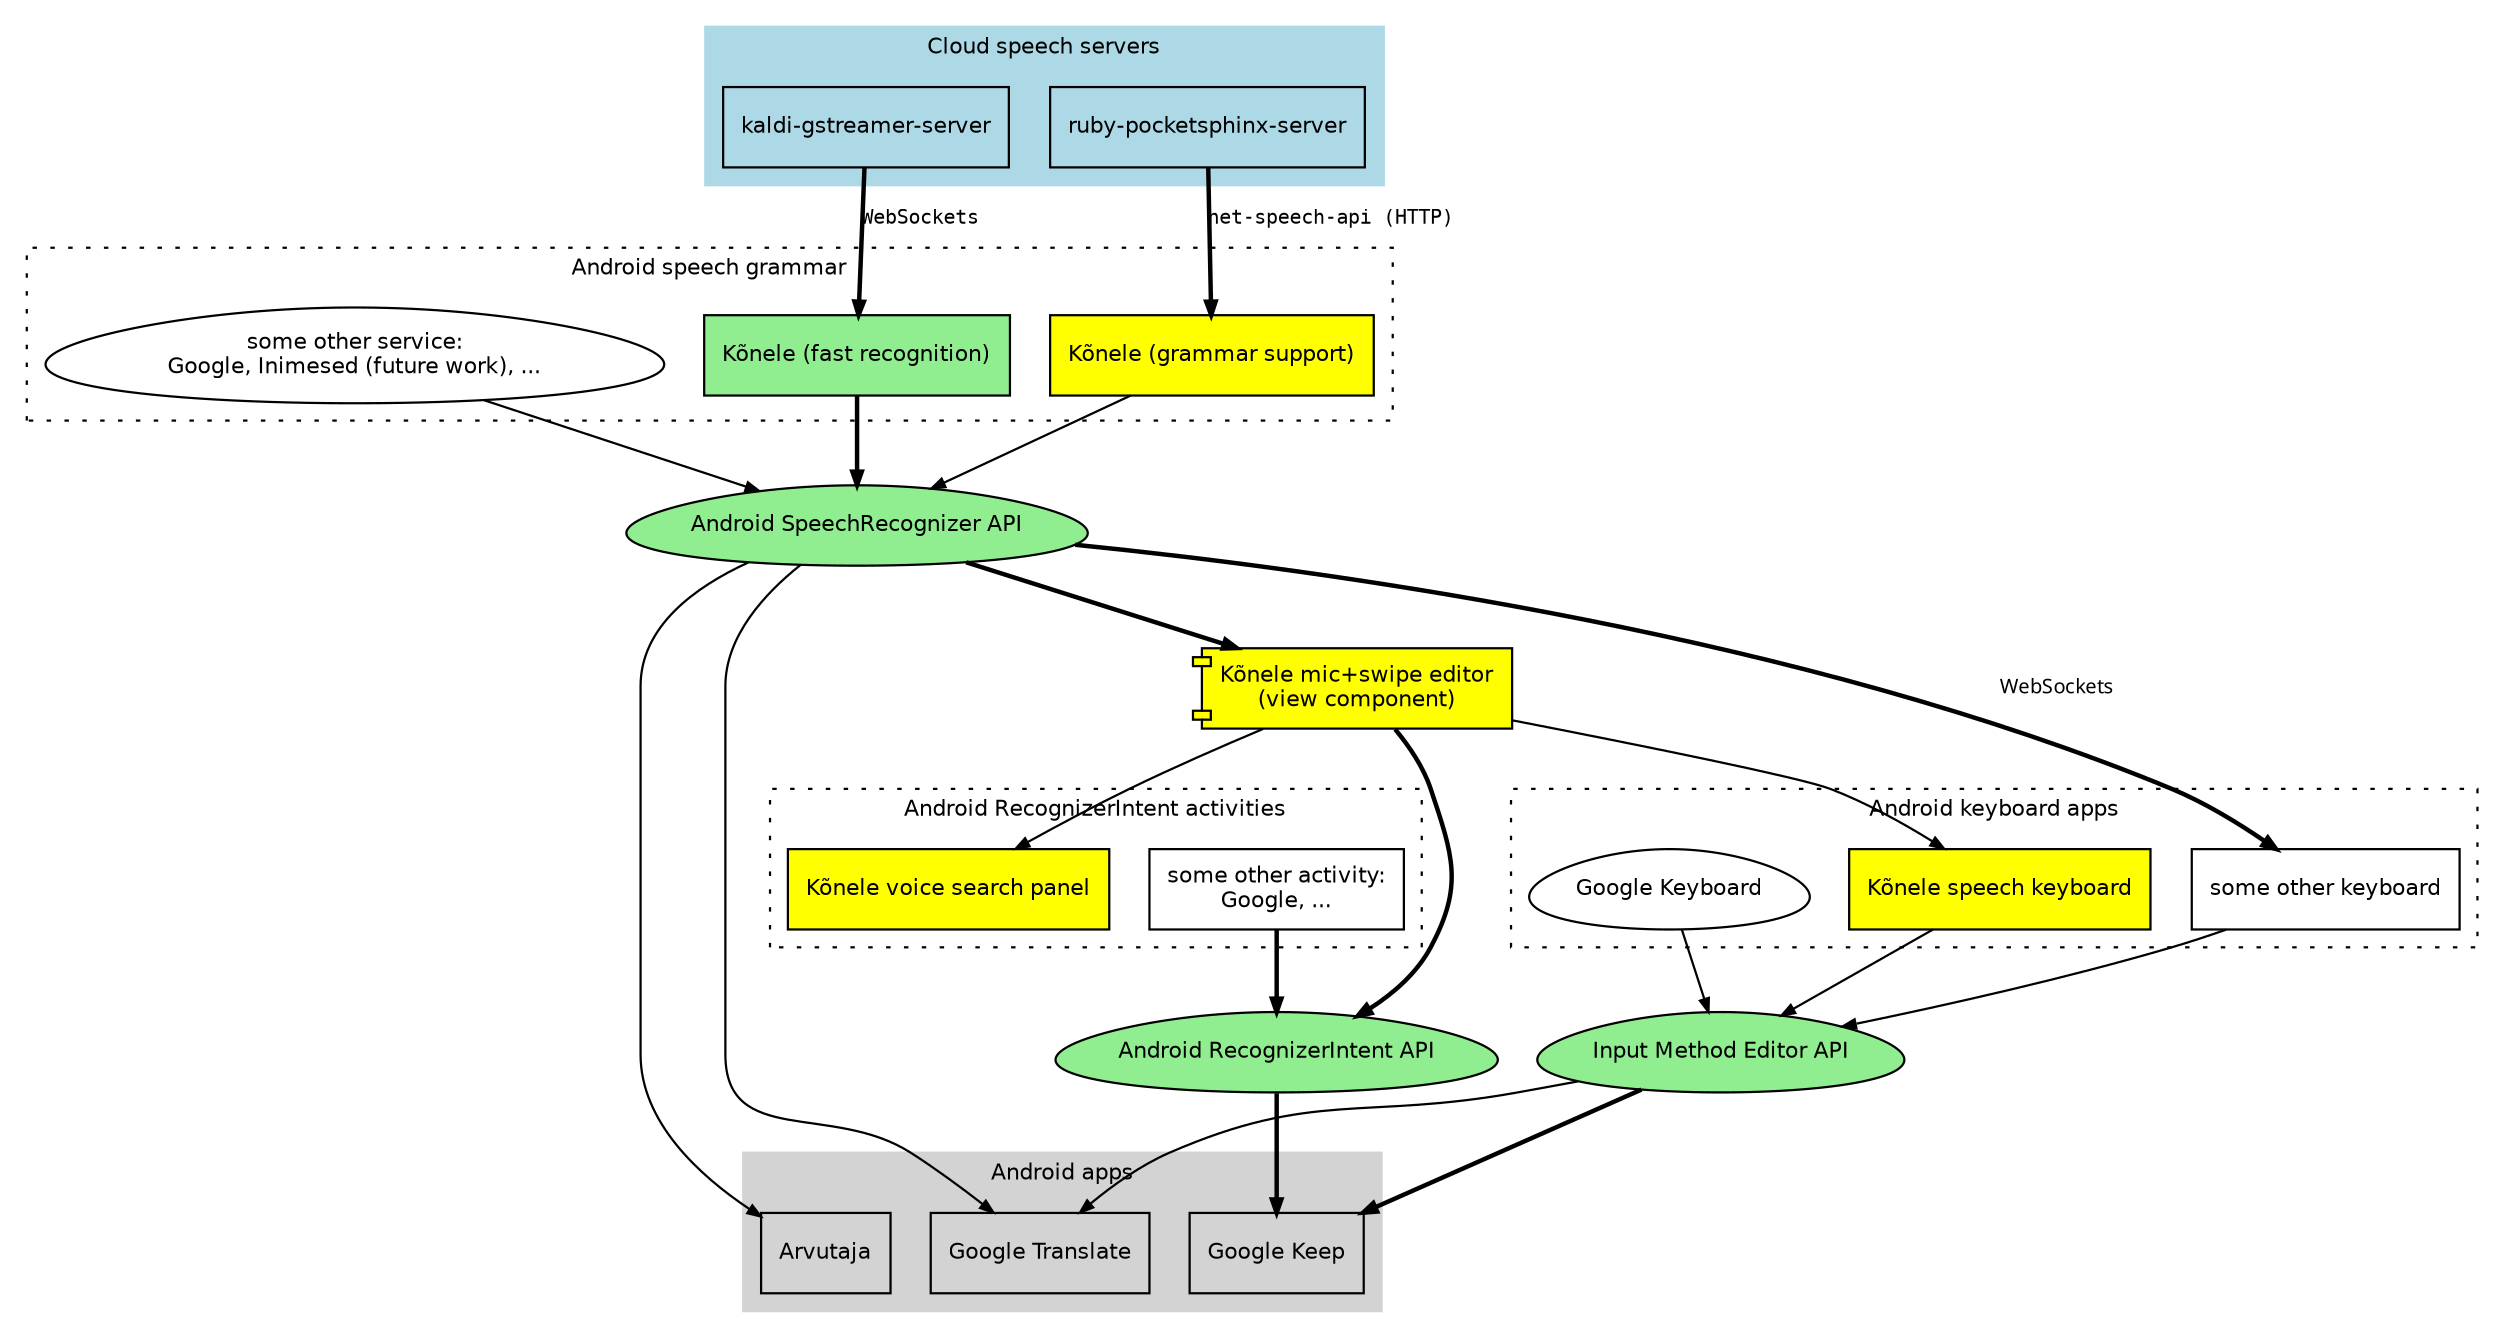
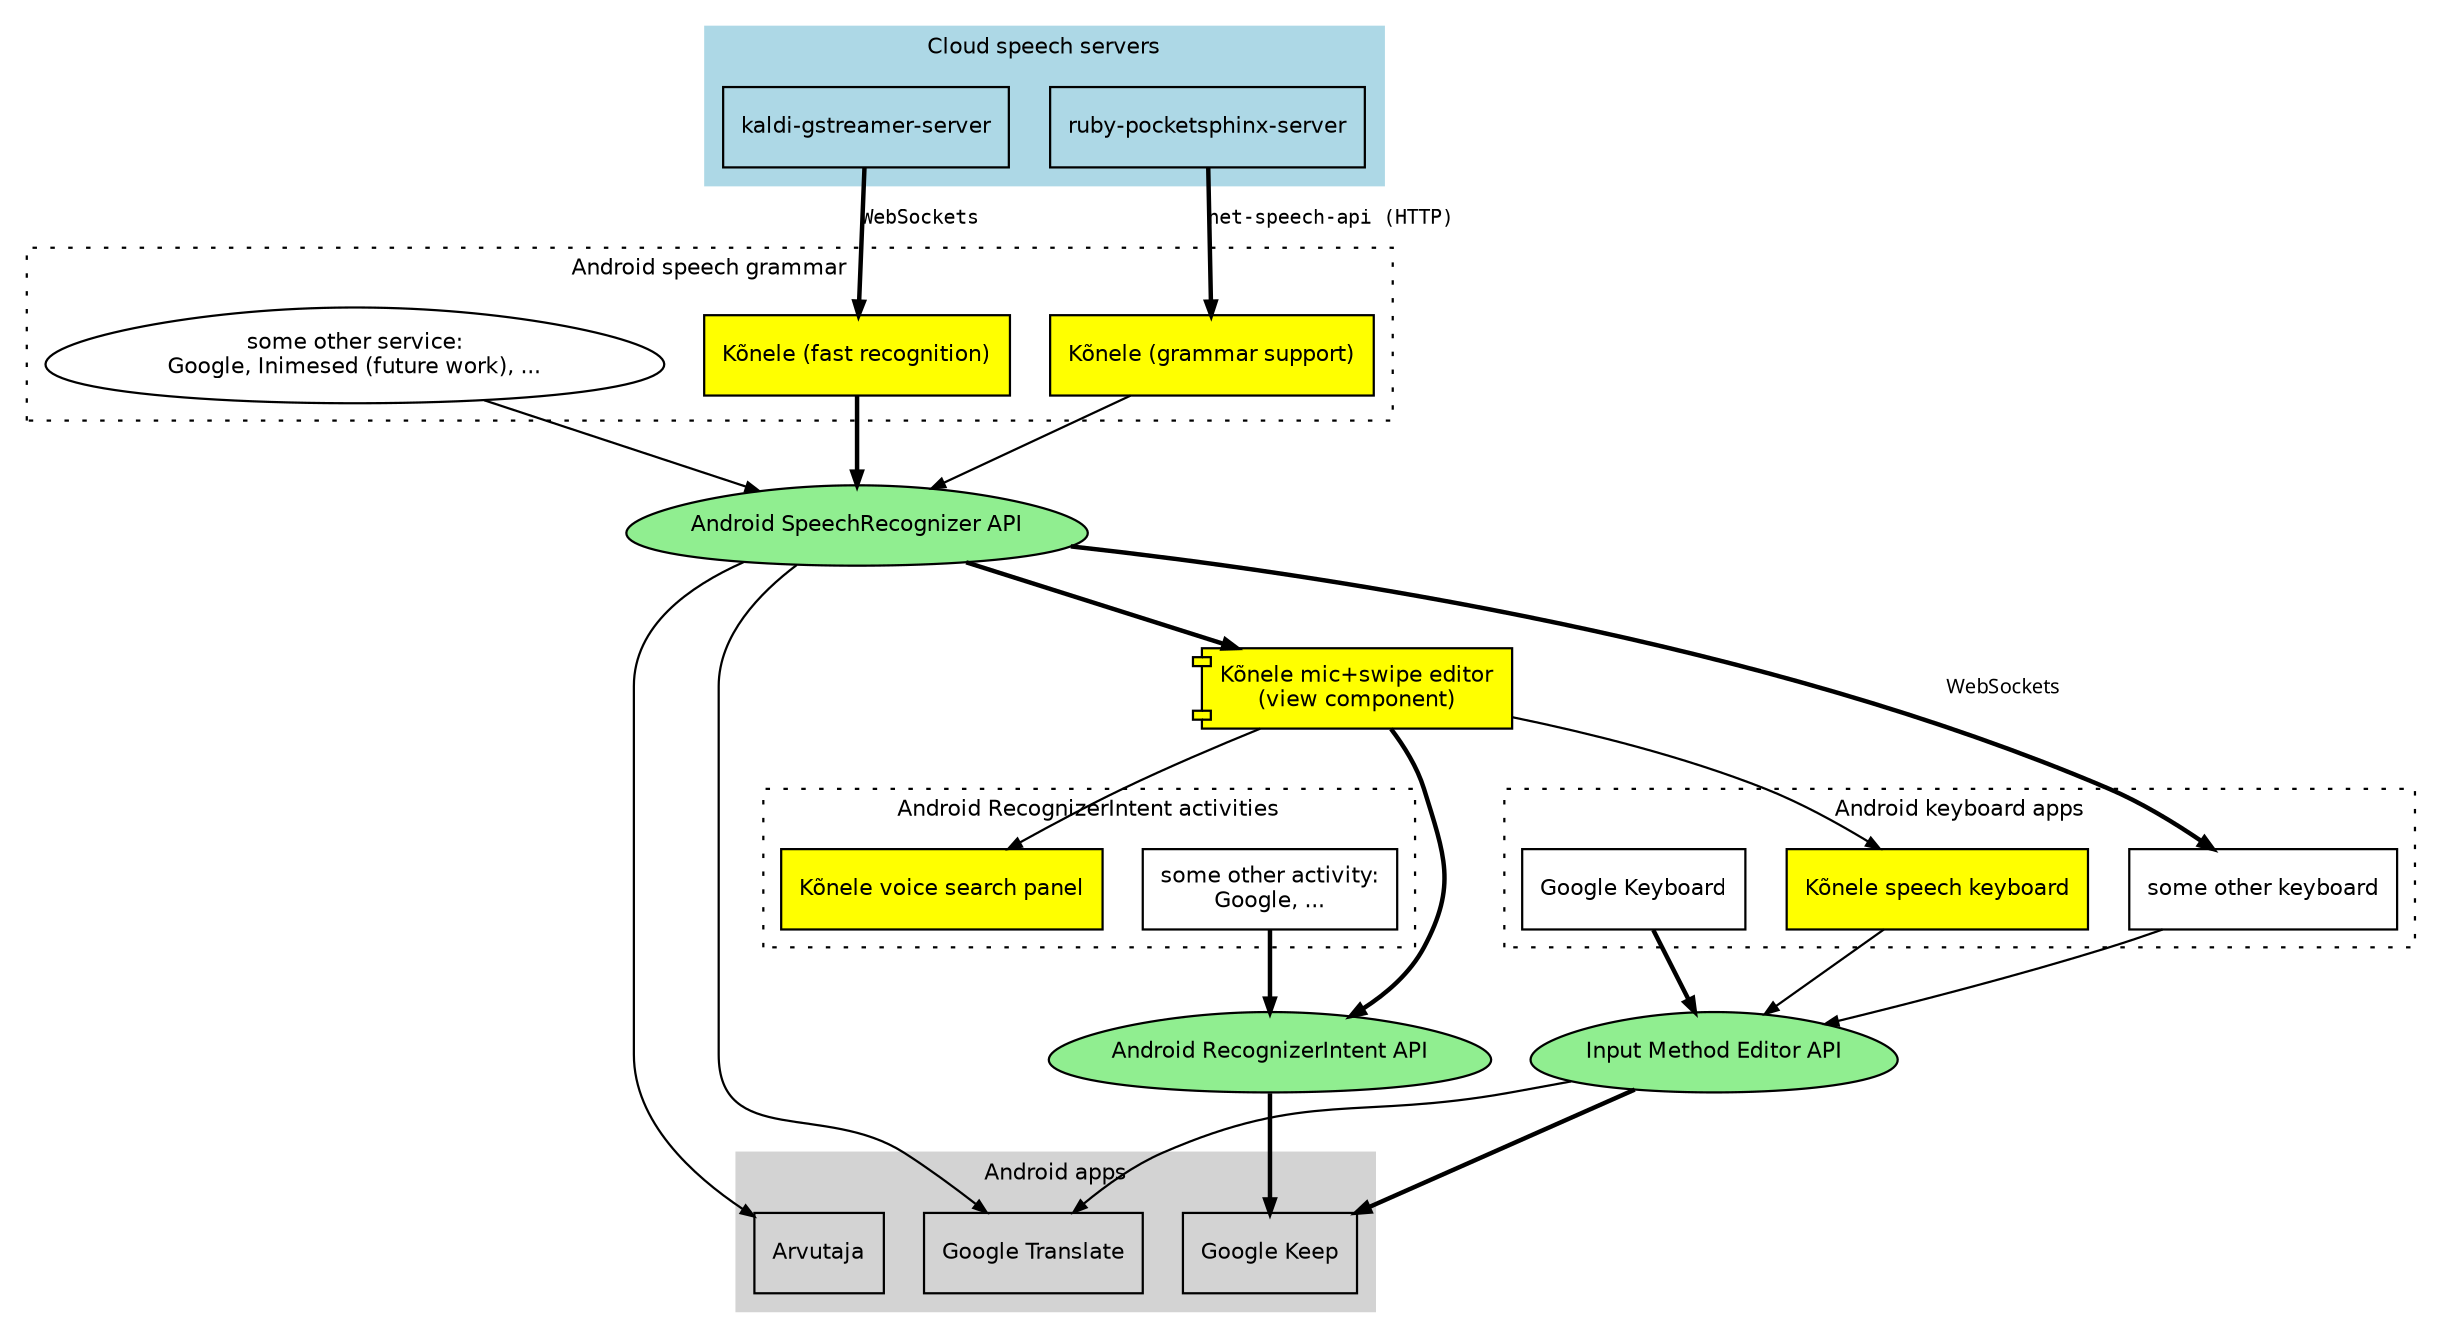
(857, 355) -> (857, 355)
(1669, 889) -> (1634, 889)
(1693, 965) -> (1671, 965)
